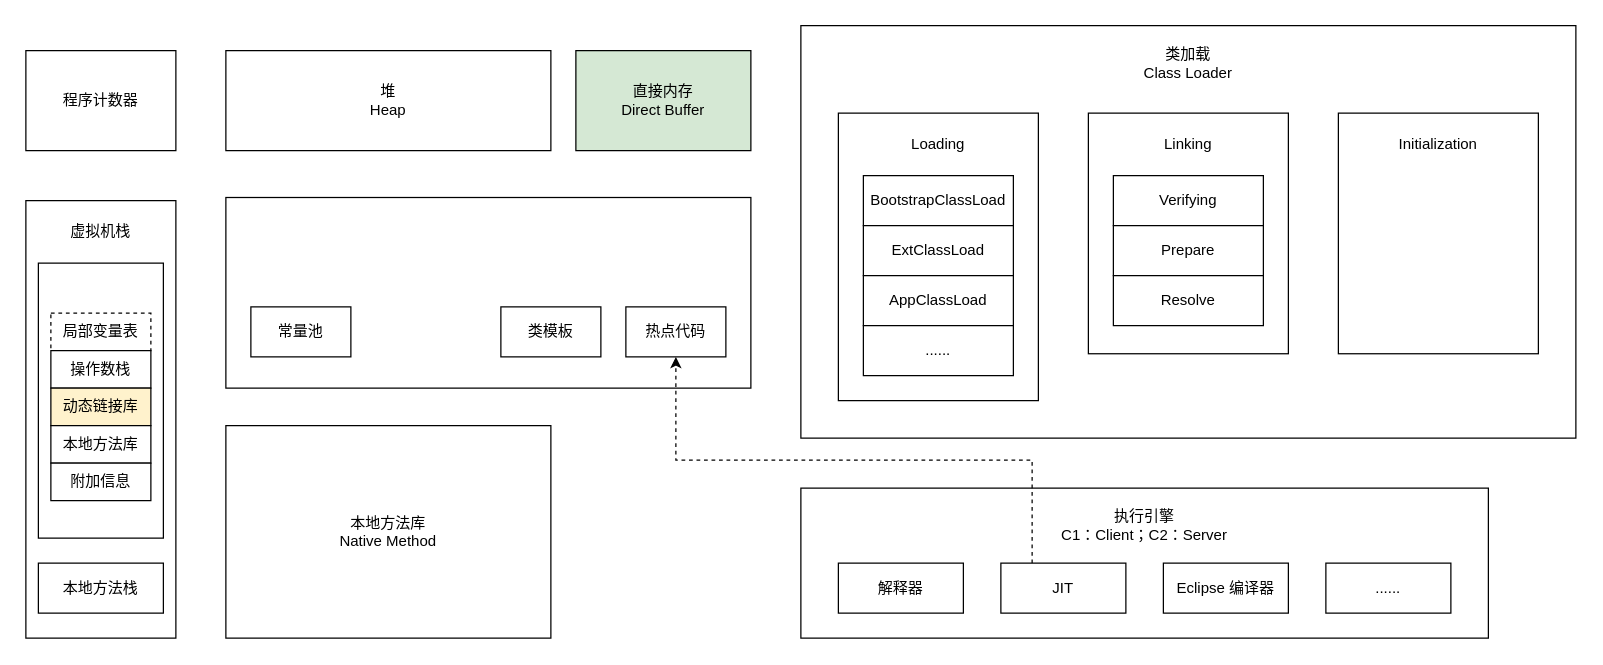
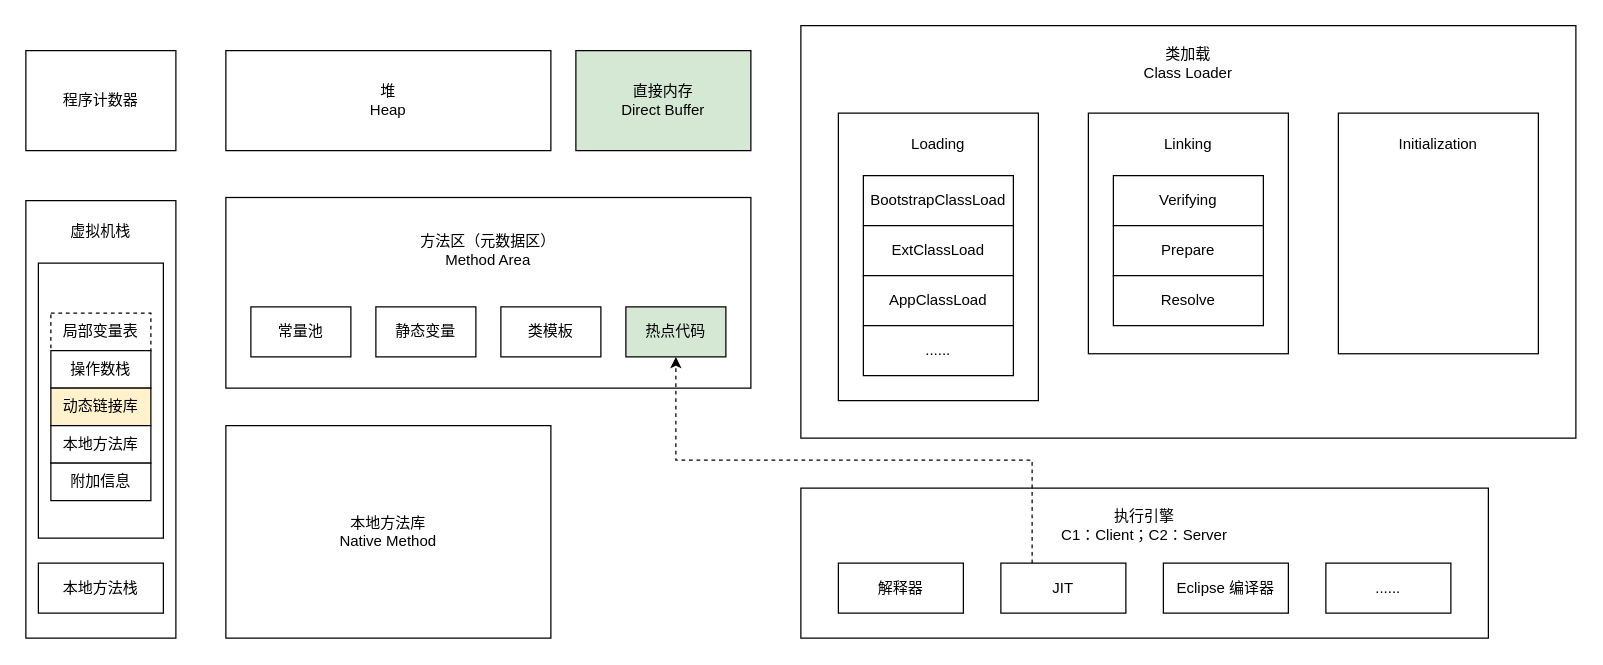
none -> (488, 251)
none -> (426, 332)
(676, 332) -> (676, 332)
